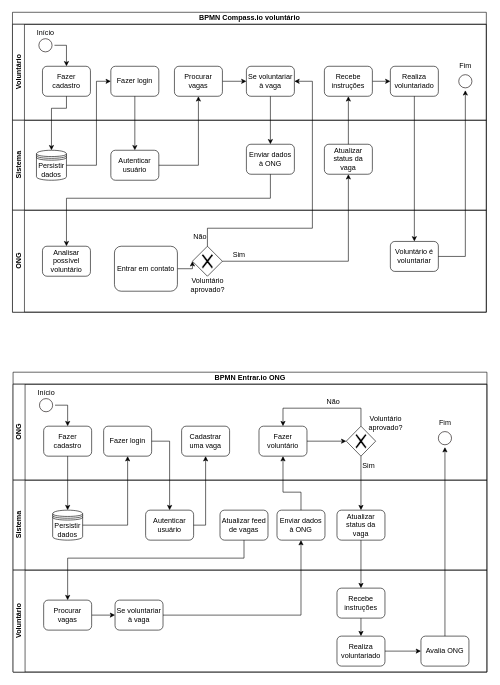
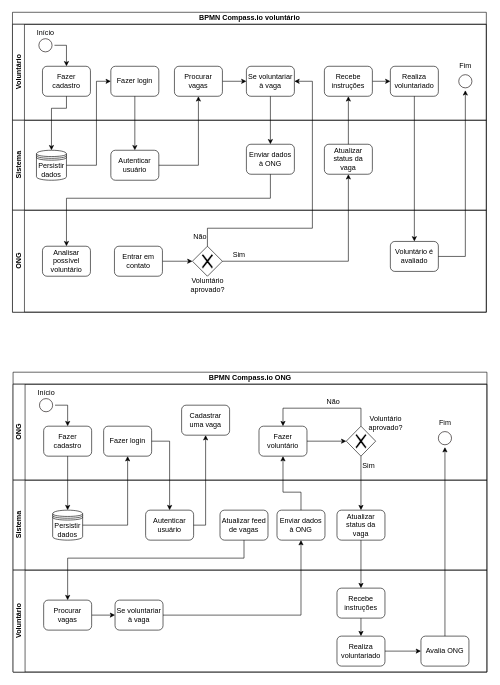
(414, 257) -> (414, 257)
(146, 269) -> (138, 261)
(250, 378) -> (250, 378)
(206, 441) -> (206, 420)
